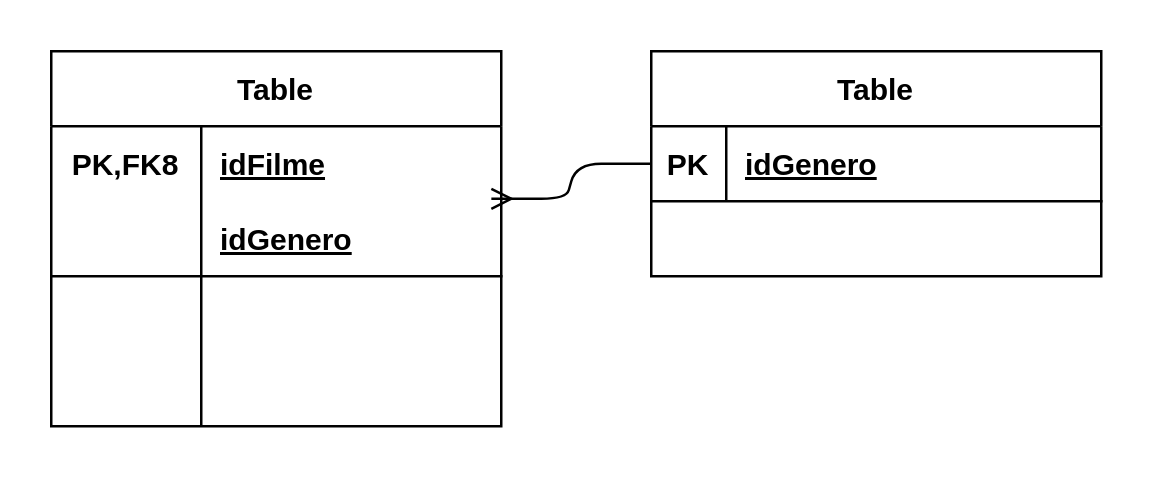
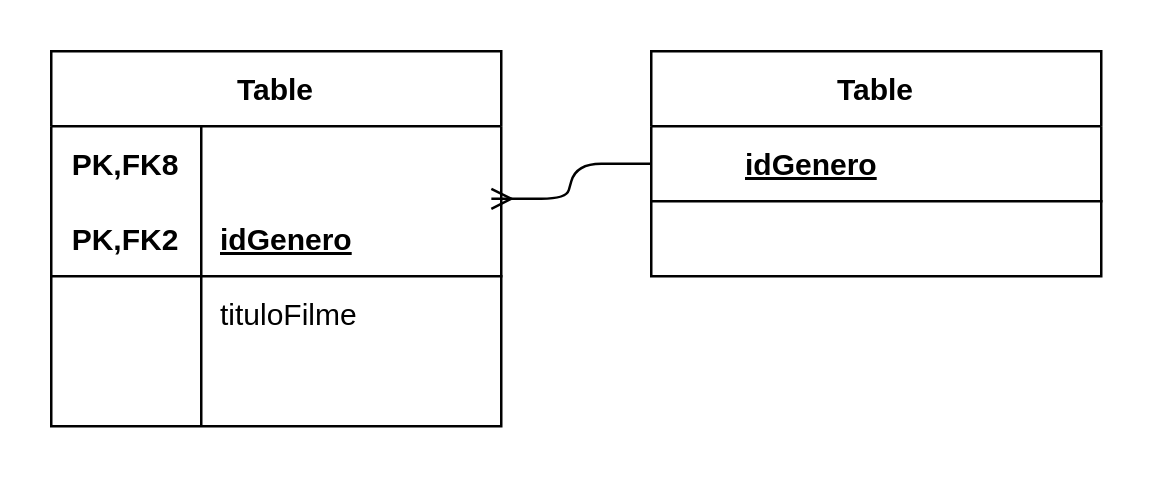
(351, 164) -> none
(689, 164) -> none
none -> (126, 239)
none -> (351, 314)
